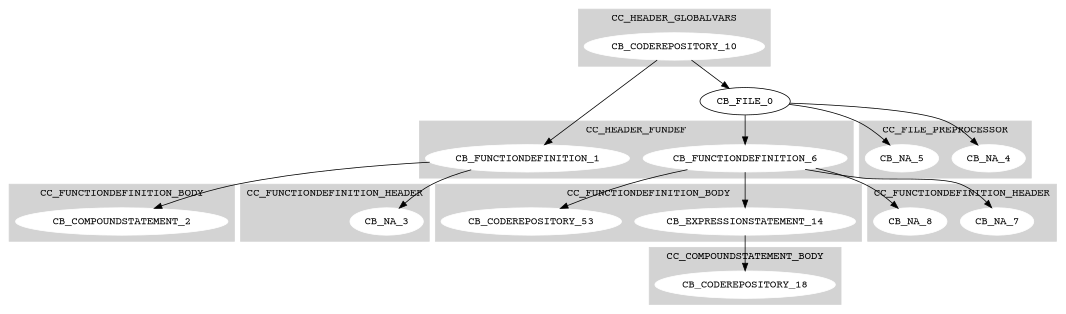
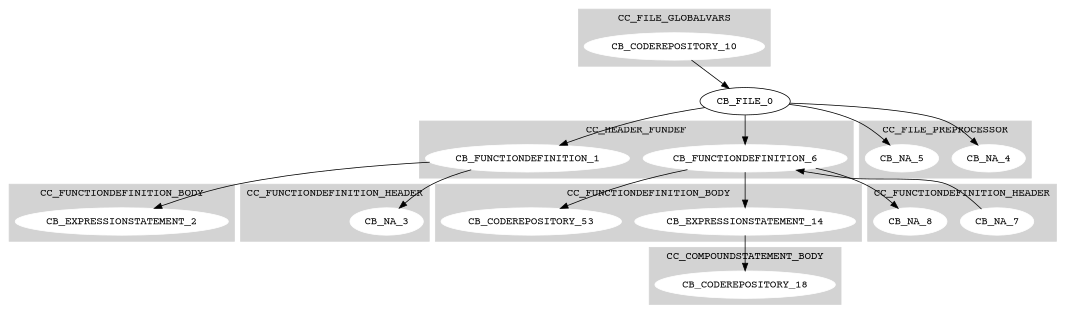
(674, 18) -> (674, 18)
(604, 100) -> (618, 126)
(899, 179) -> (897, 179)
(122, 221) -> (122, 221)
